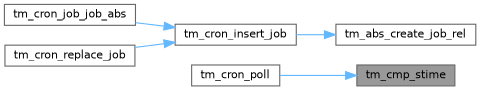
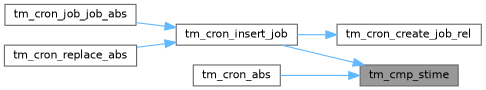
(406, 35) -> (409, 35)
none -> (318, 54)
(70, 56) -> (70, 56)
(236, 75) -> (237, 75)
